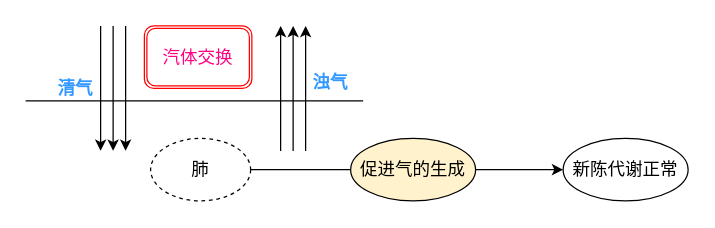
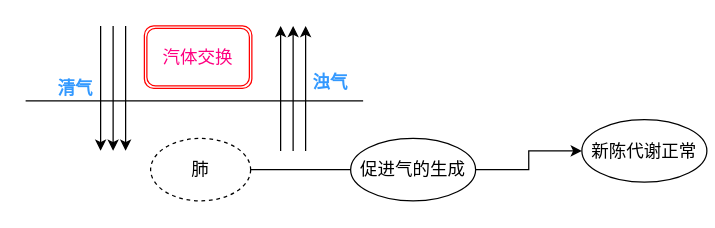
(413, 169) -> (413, 169)
(626, 169) -> (644, 151)
